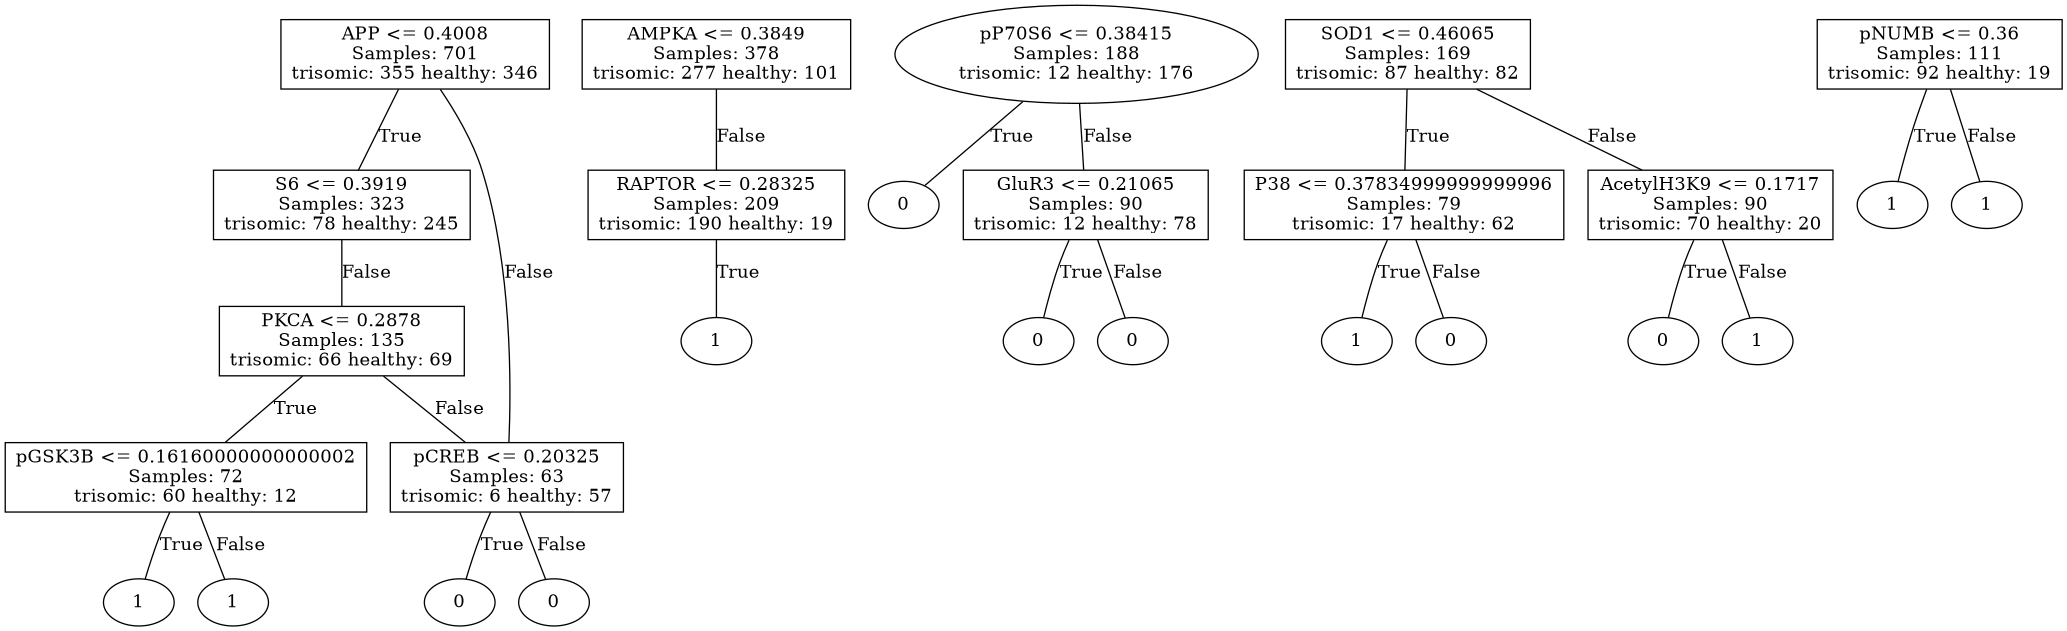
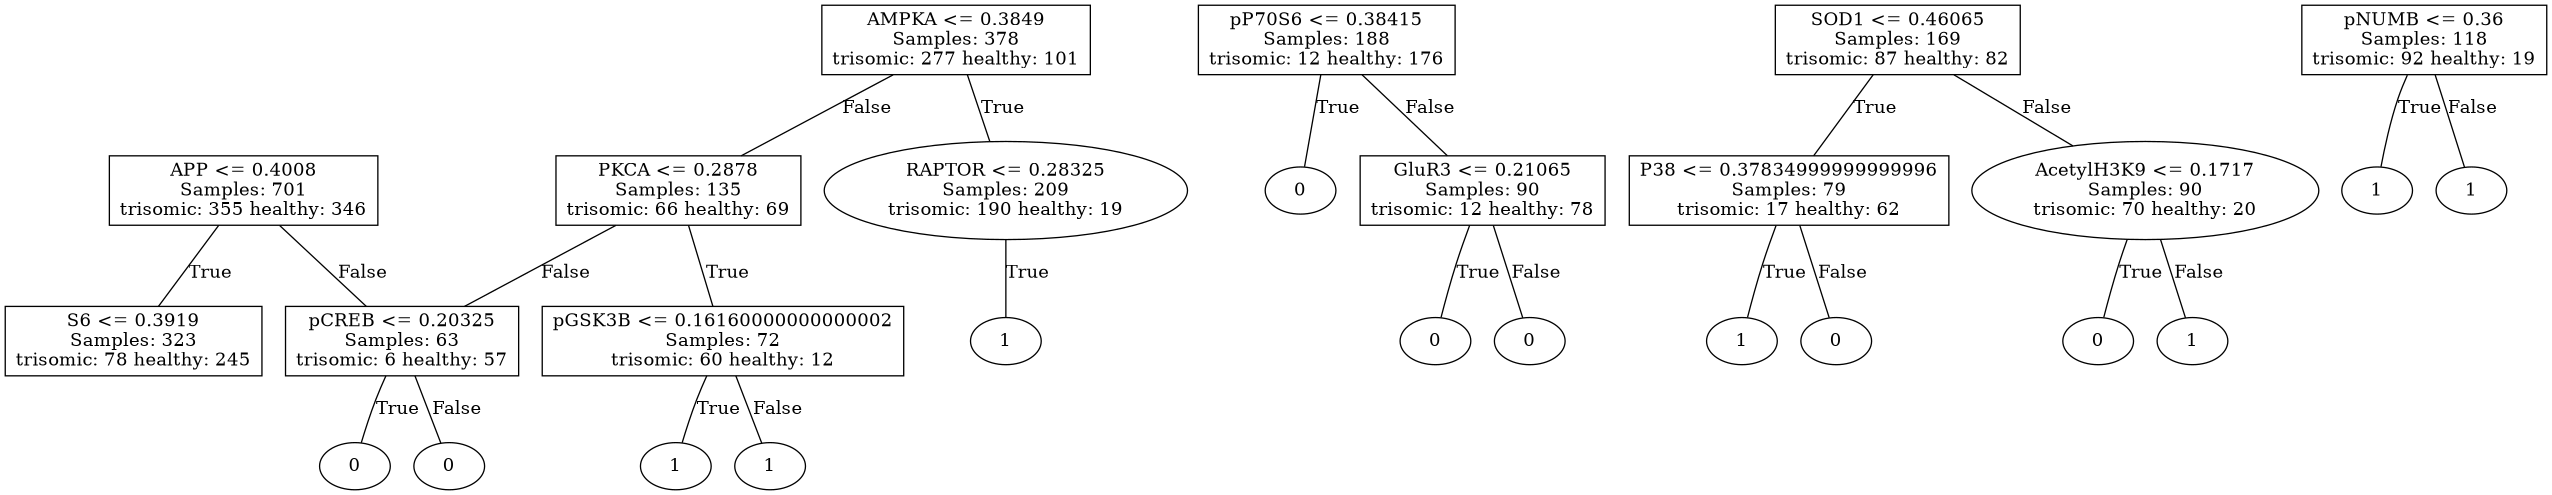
(1077, 54) -> (1327, 40)
(1940, 54) -> (2424, 40)
(741, 137) -> (1003, 108)
(716, 205) -> (1006, 191)
(1710, 205) -> (2145, 191)
(342, 273) -> (817, 115)
